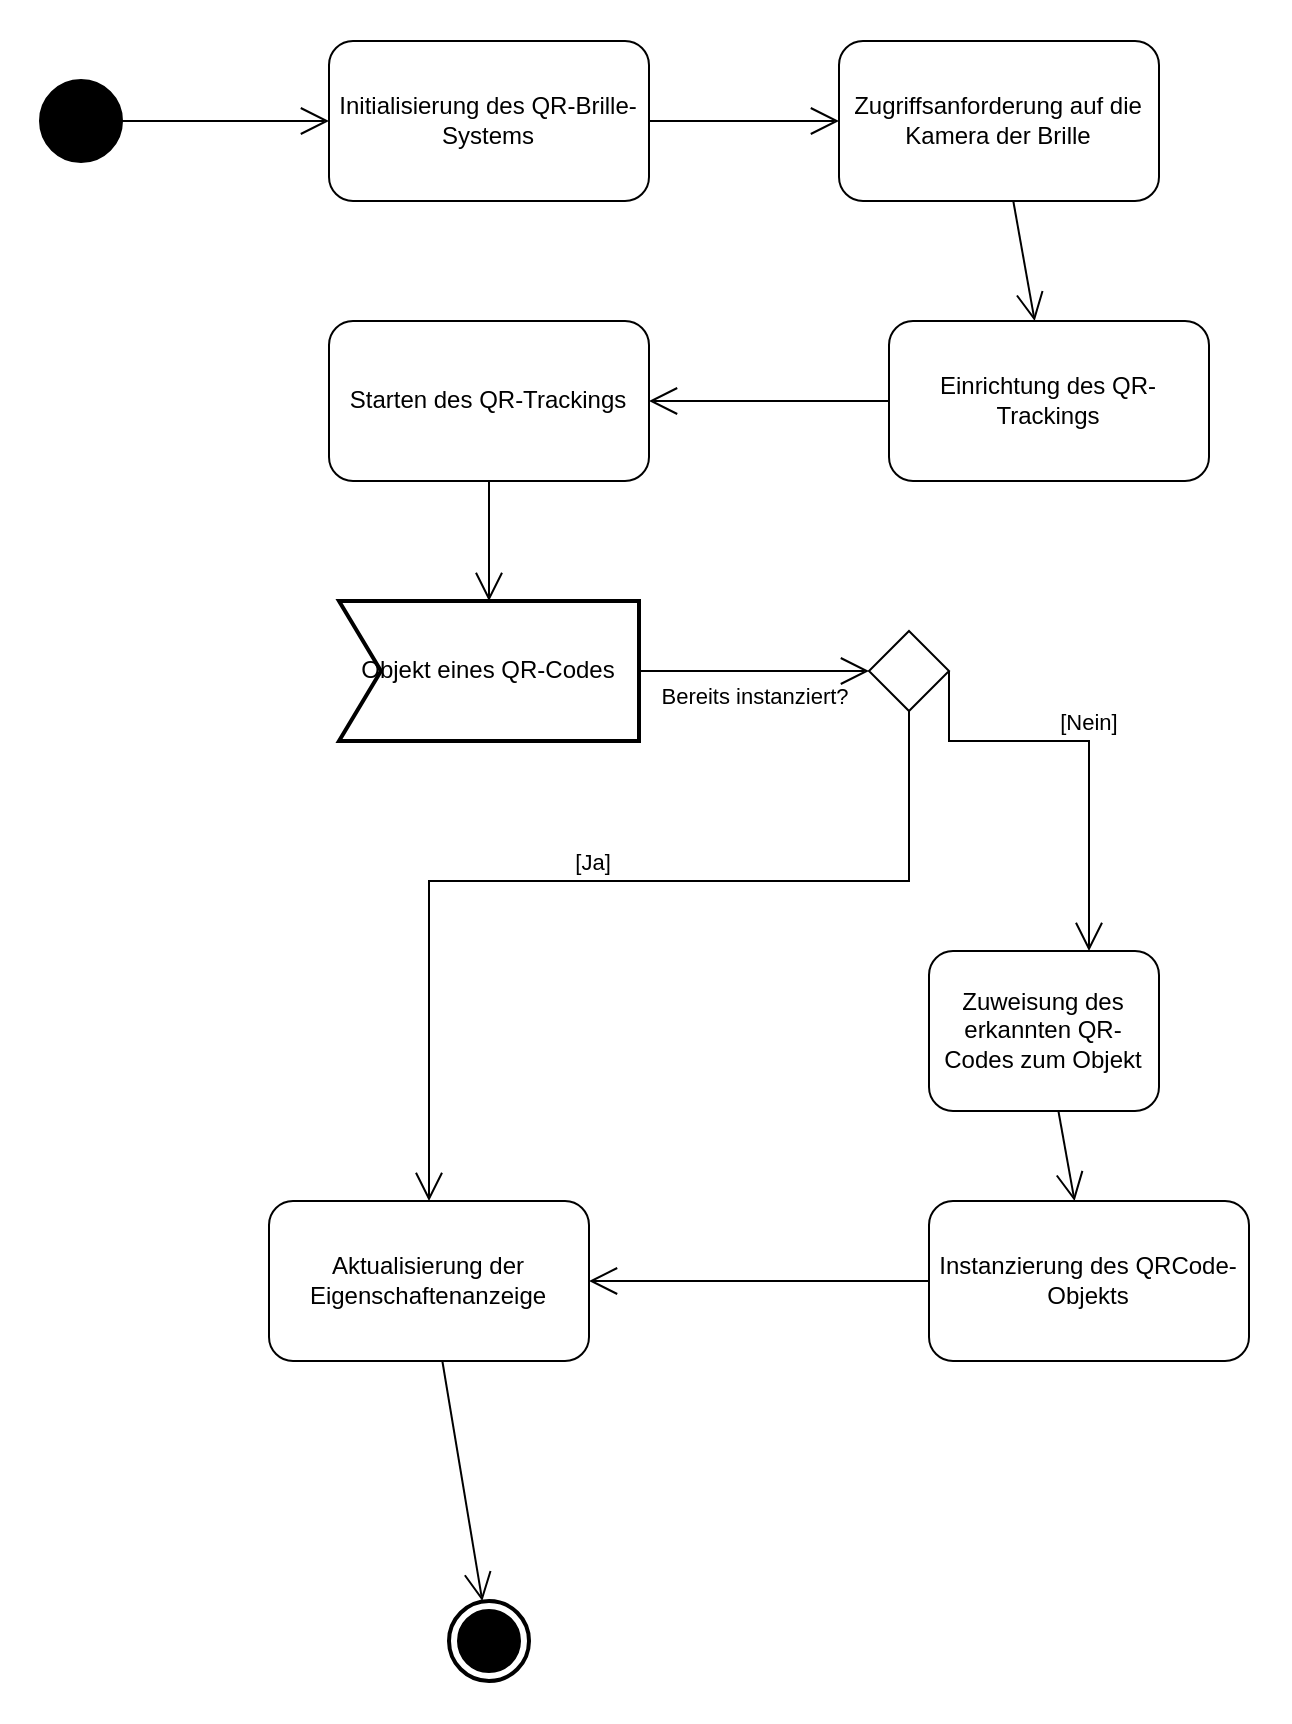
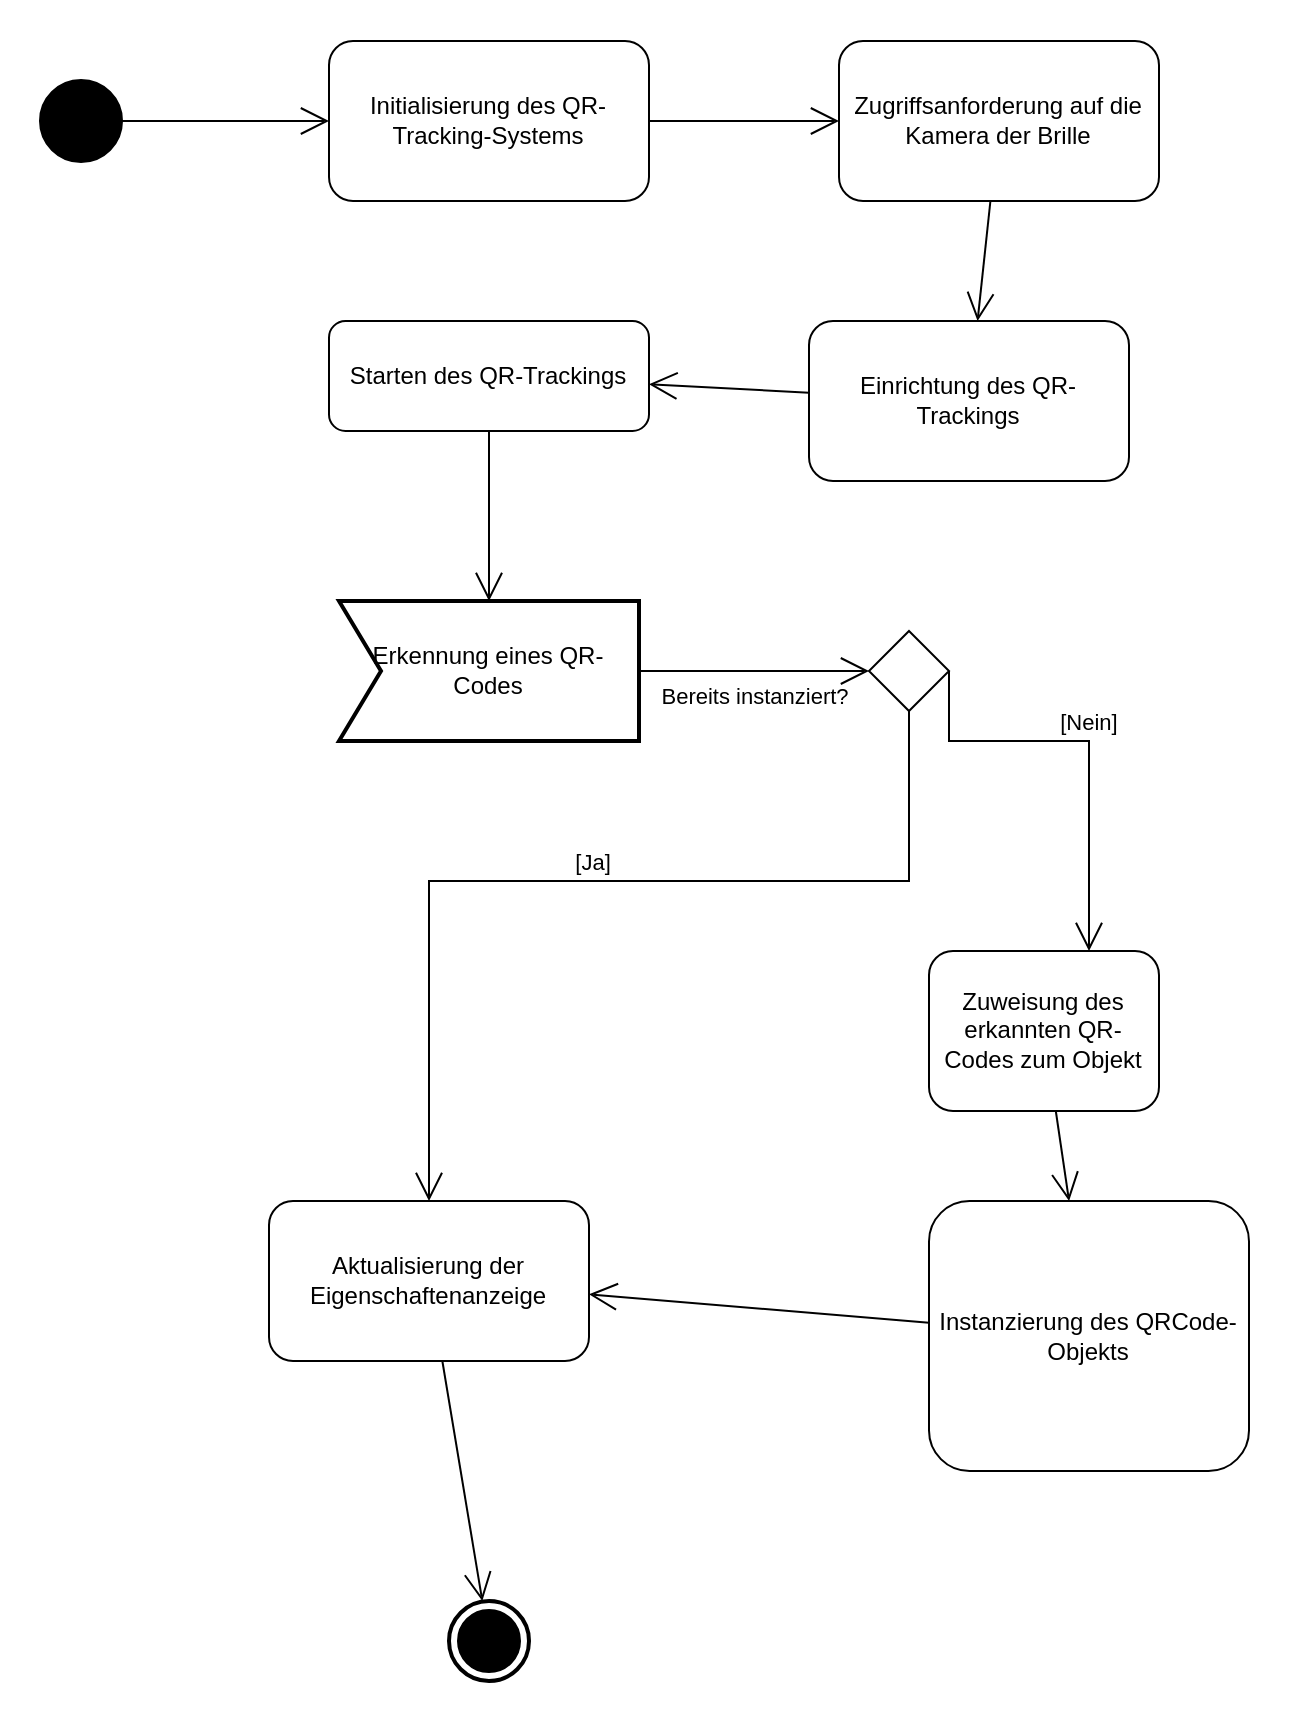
(489, 121) -> (489, 121)
(489, 401) -> (489, 376)
(1049, 401) -> (969, 401)
(489, 671) -> (489, 671)
(1089, 1281) -> (1089, 1336)
